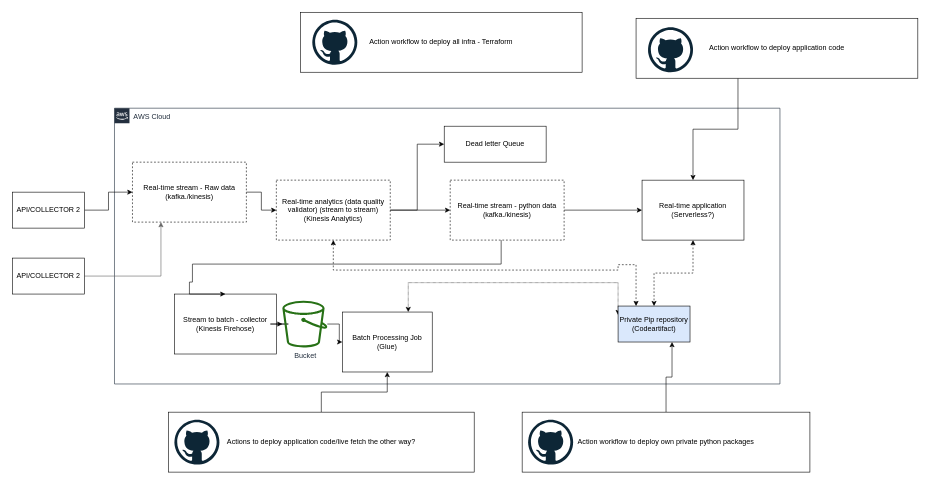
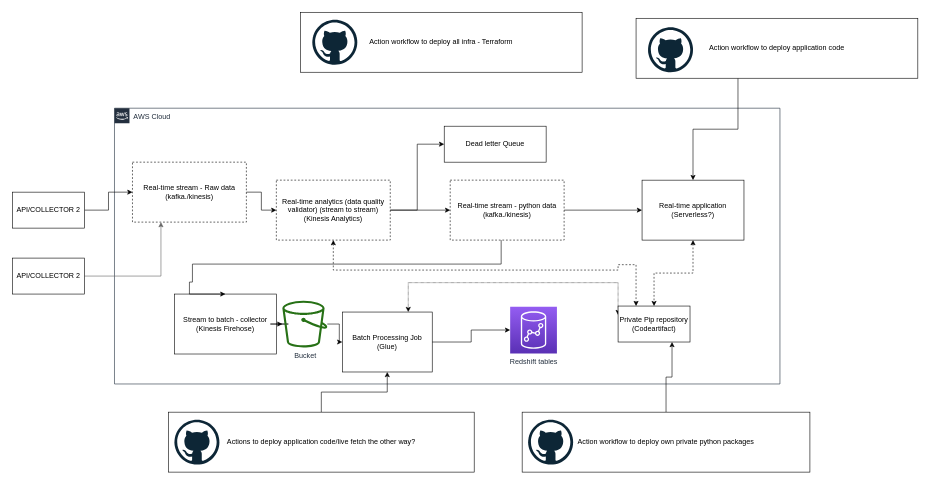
(654, 324) -> (654, 324)
none -> (471, 330)
none -> (534, 330)
